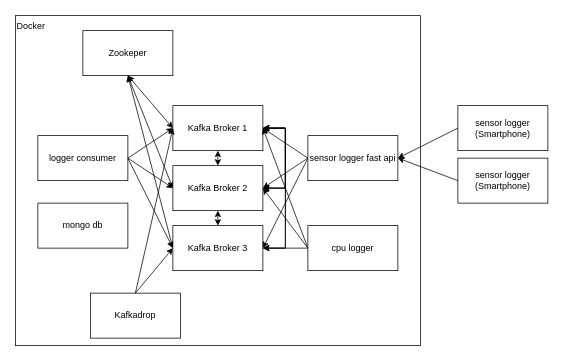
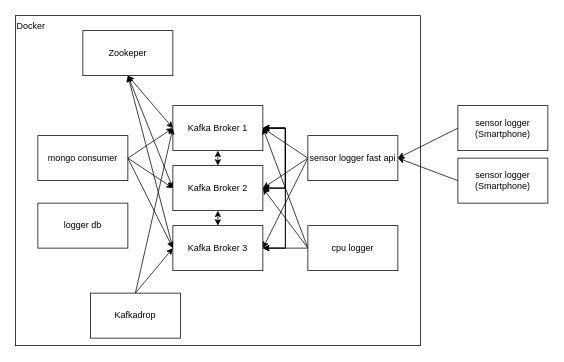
(83, 158) -> (83, 158)
(83, 225) -> (83, 225)
